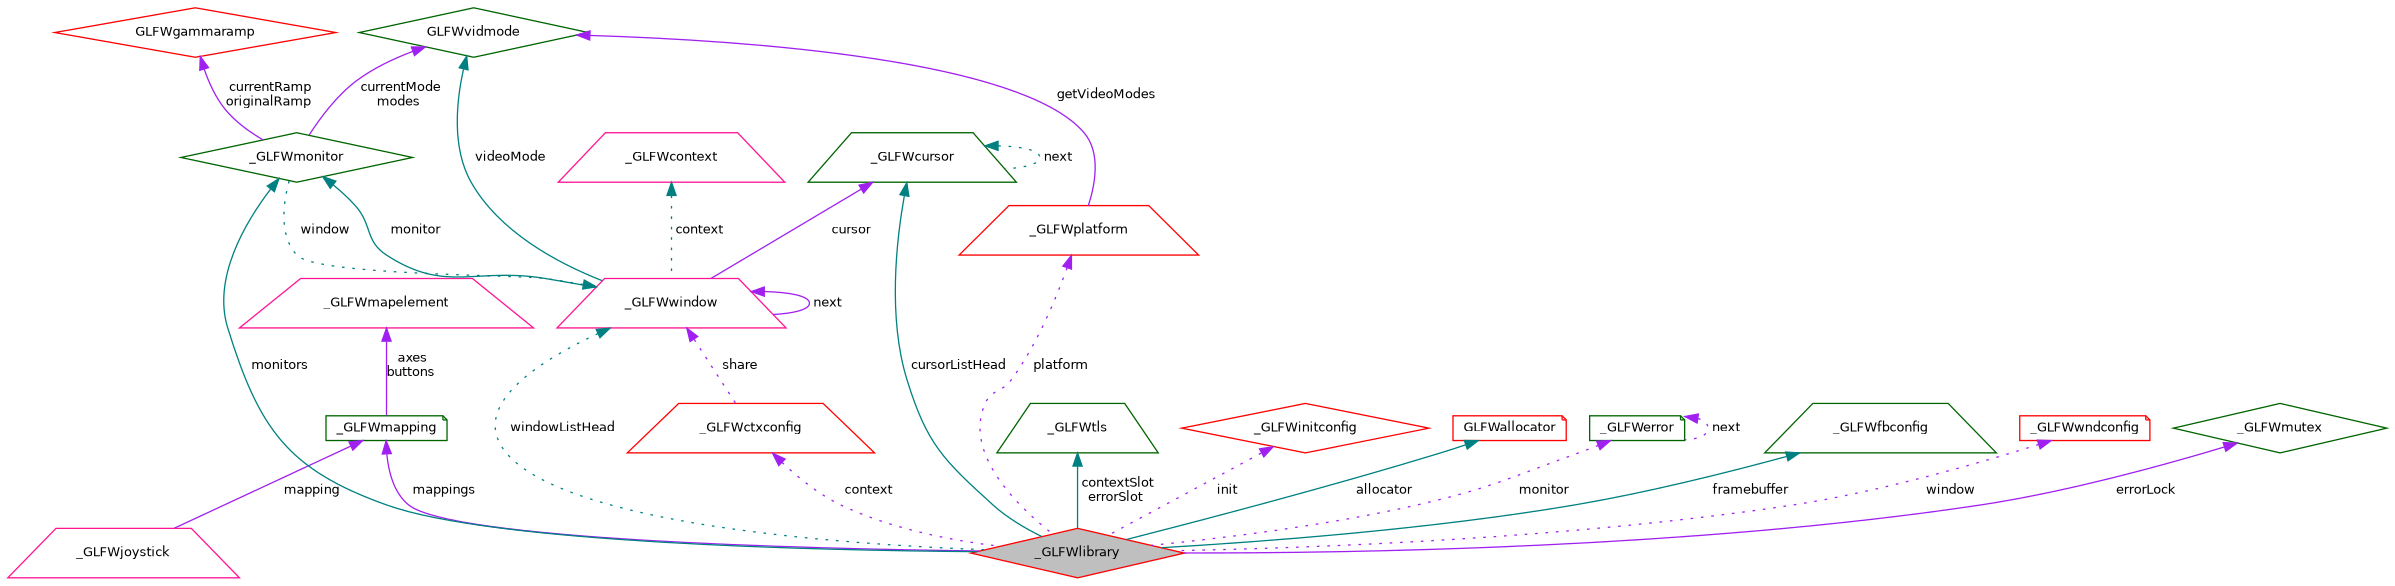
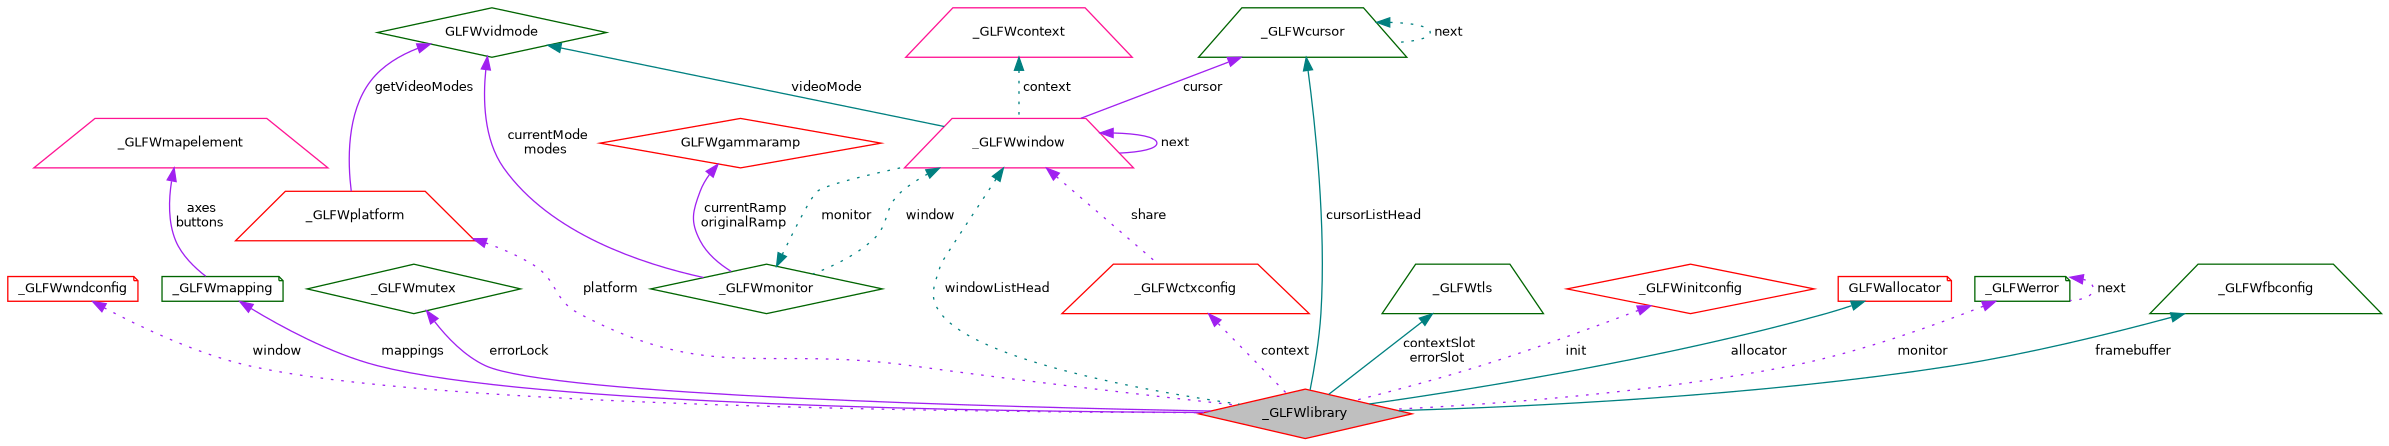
(401, 263) -> (826, 187)
(384, 504) -> none
(124, 553) -> none
